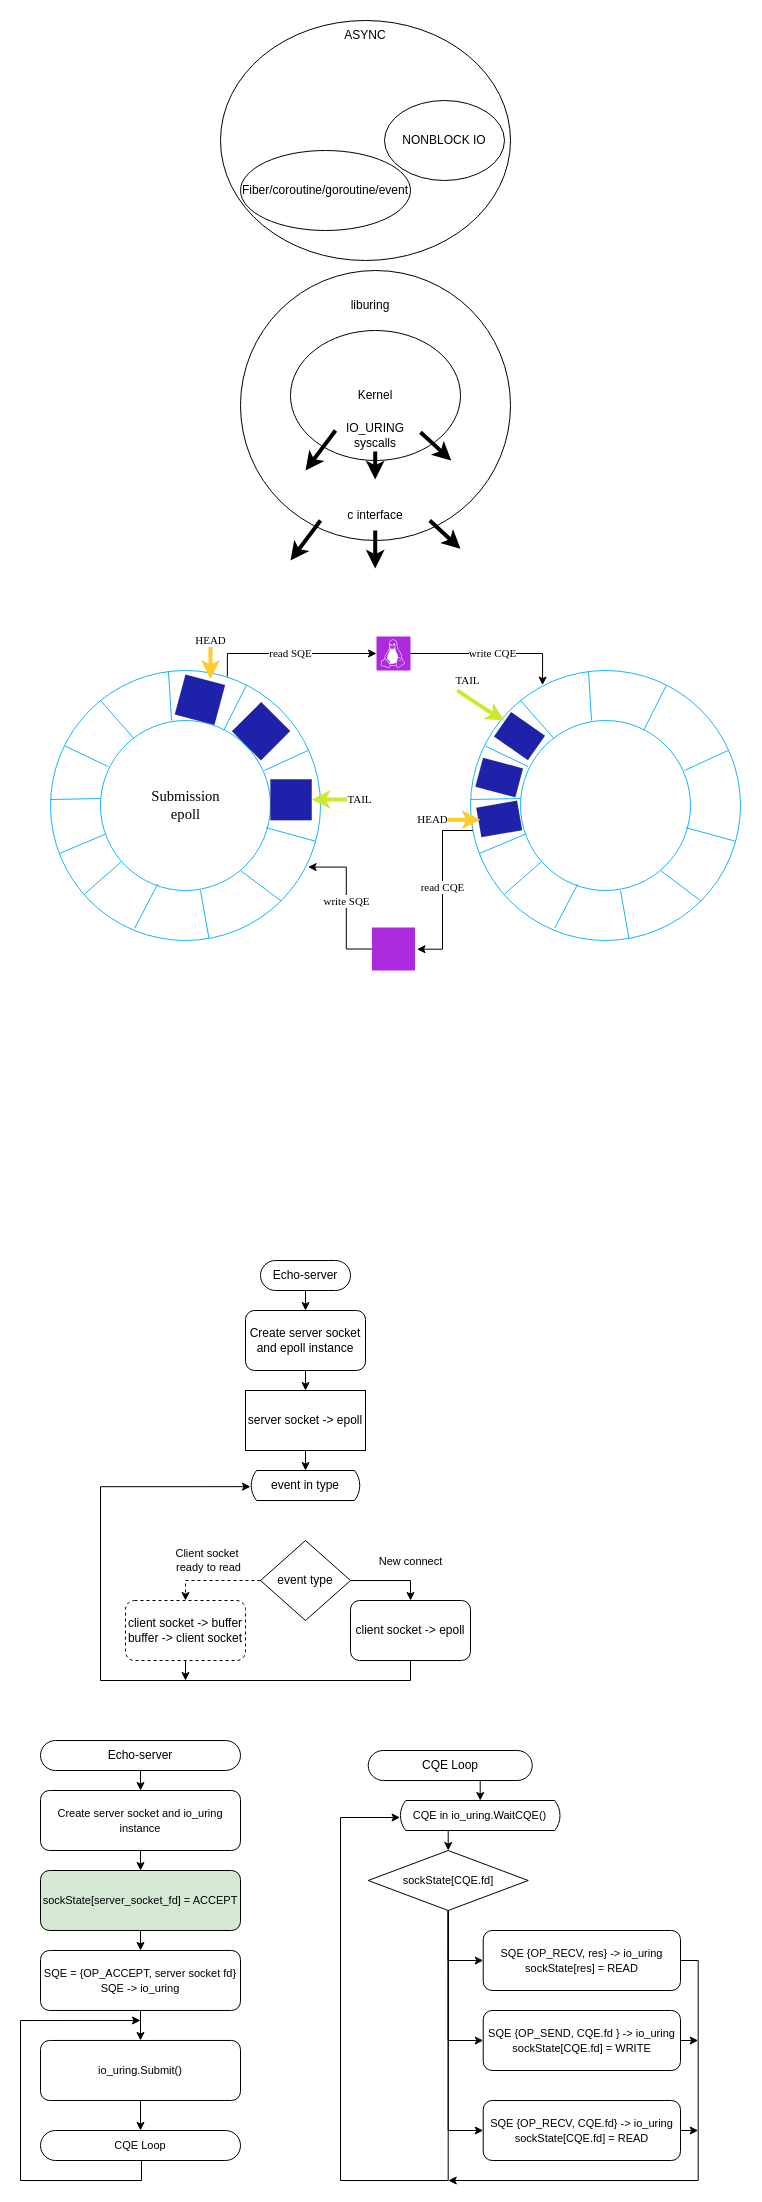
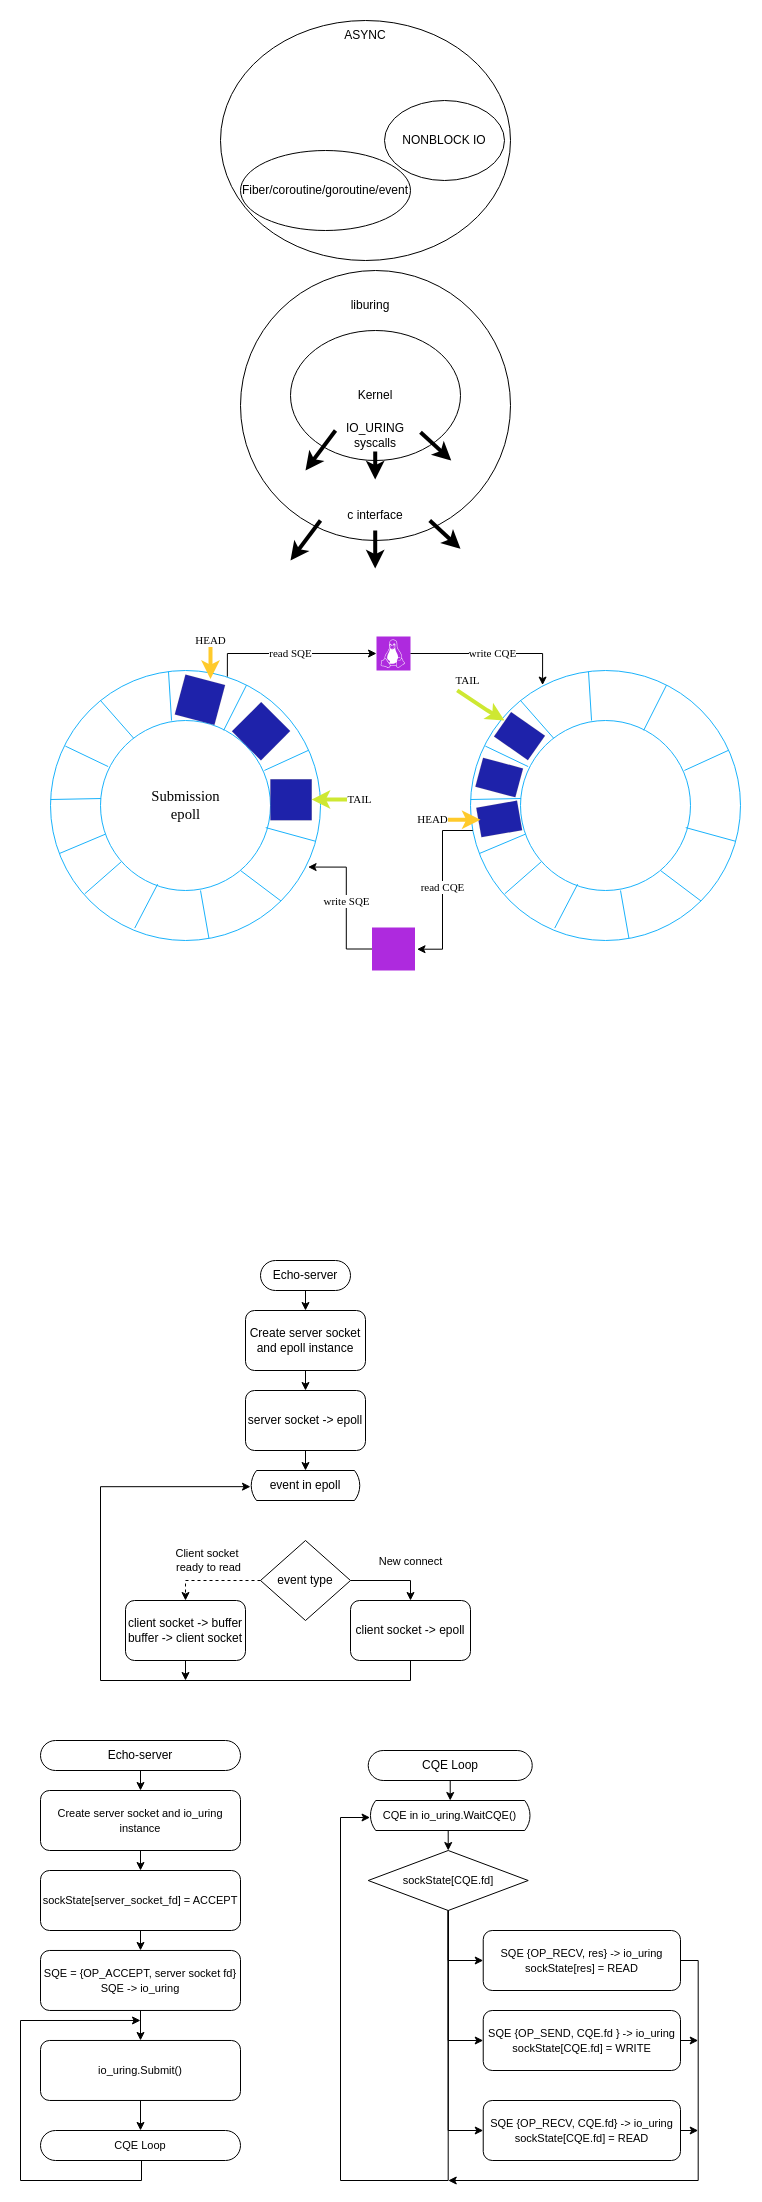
(306, 1421) -> (306, 1421)
(306, 1486) -> (306, 1486)
(186, 1631) -> (186, 1631)
(480, 1816) -> (450, 1816)
(141, 1901) -> (141, 1901)
